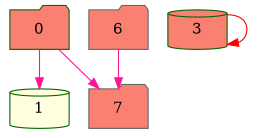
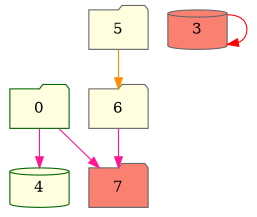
(40, 30) -> (40, 109)
none -> (119, 30)
(119, 30) -> (119, 109)
(198, 30) -> (198, 30)
(40, 109) -> (40, 188)
